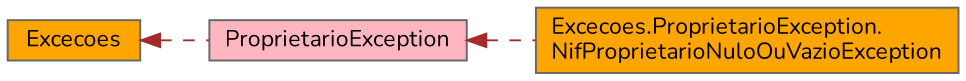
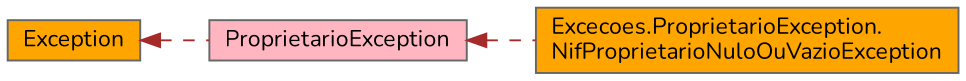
(74, 40) -> (74, 40)
